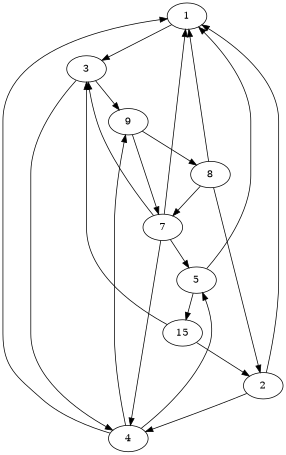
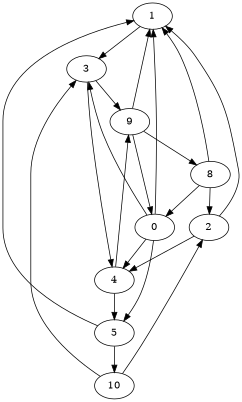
(3, 204) -> (140, 72)
(163, 227) -> (155, 227)
(183, 333) -> (114, 386)
